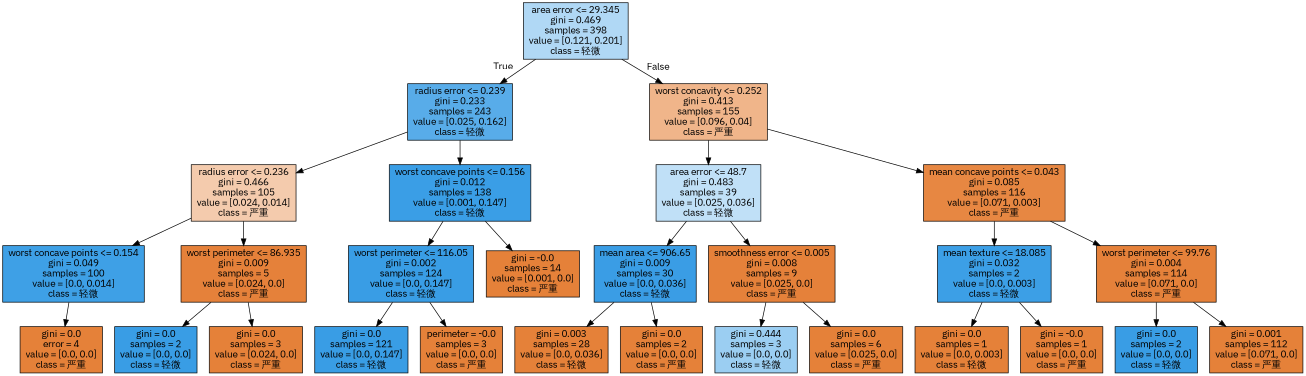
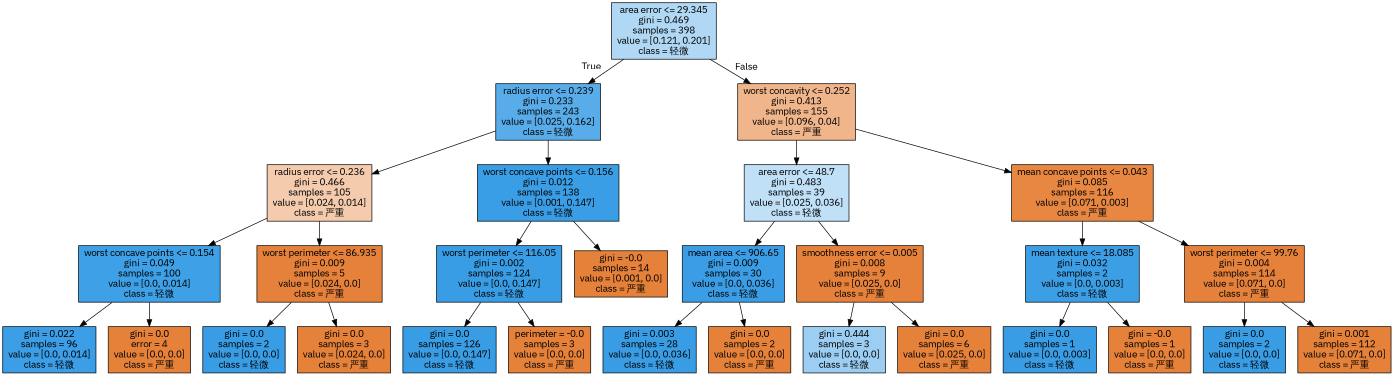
none -> (49, 350)
(361, 350) -> (450, 350)
(561, 350) -> (650, 350)
(962, 350) -> (1050, 350)
